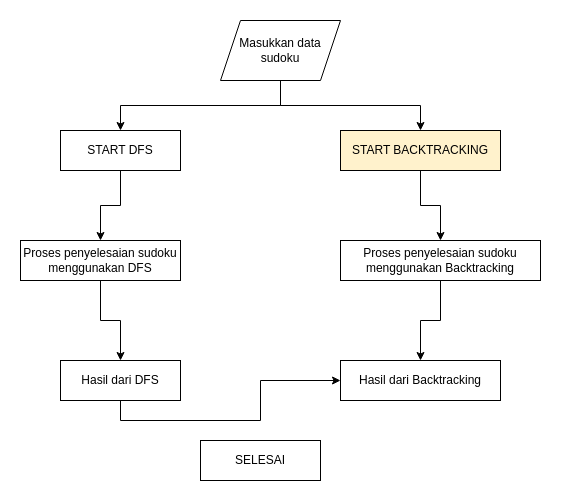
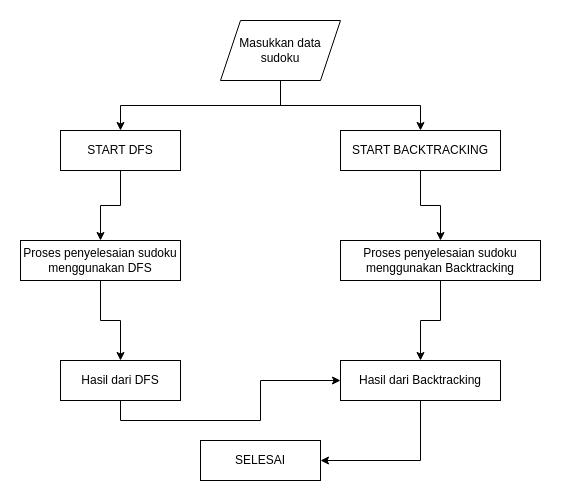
(421, 151) -> (421, 151)
none -> (404, 461)
